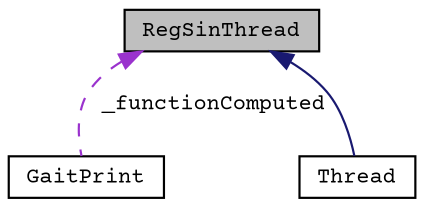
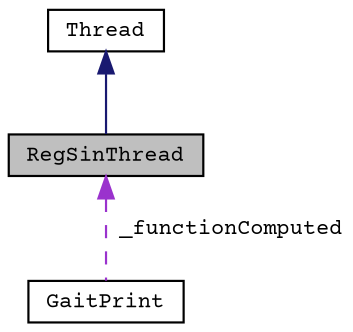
(334, 101) -> (106, 104)
